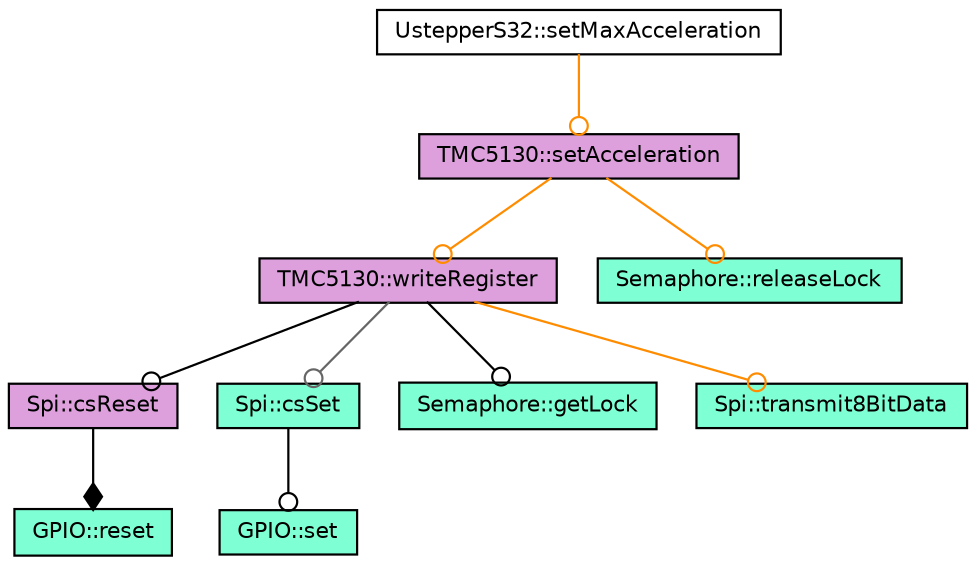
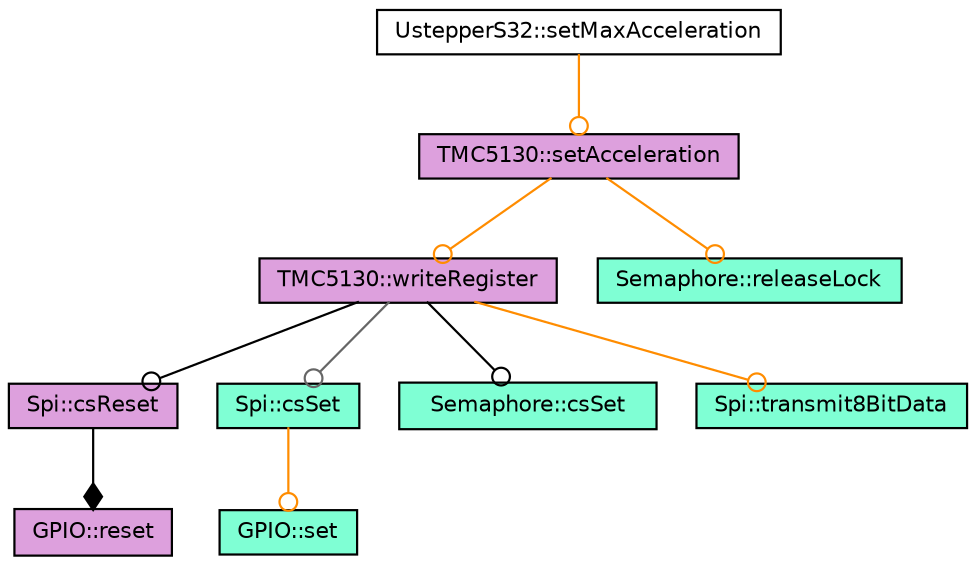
(528, 406) -> (528, 406)
(288, 460) -> (288, 460)
(93, 532) -> (93, 532)
